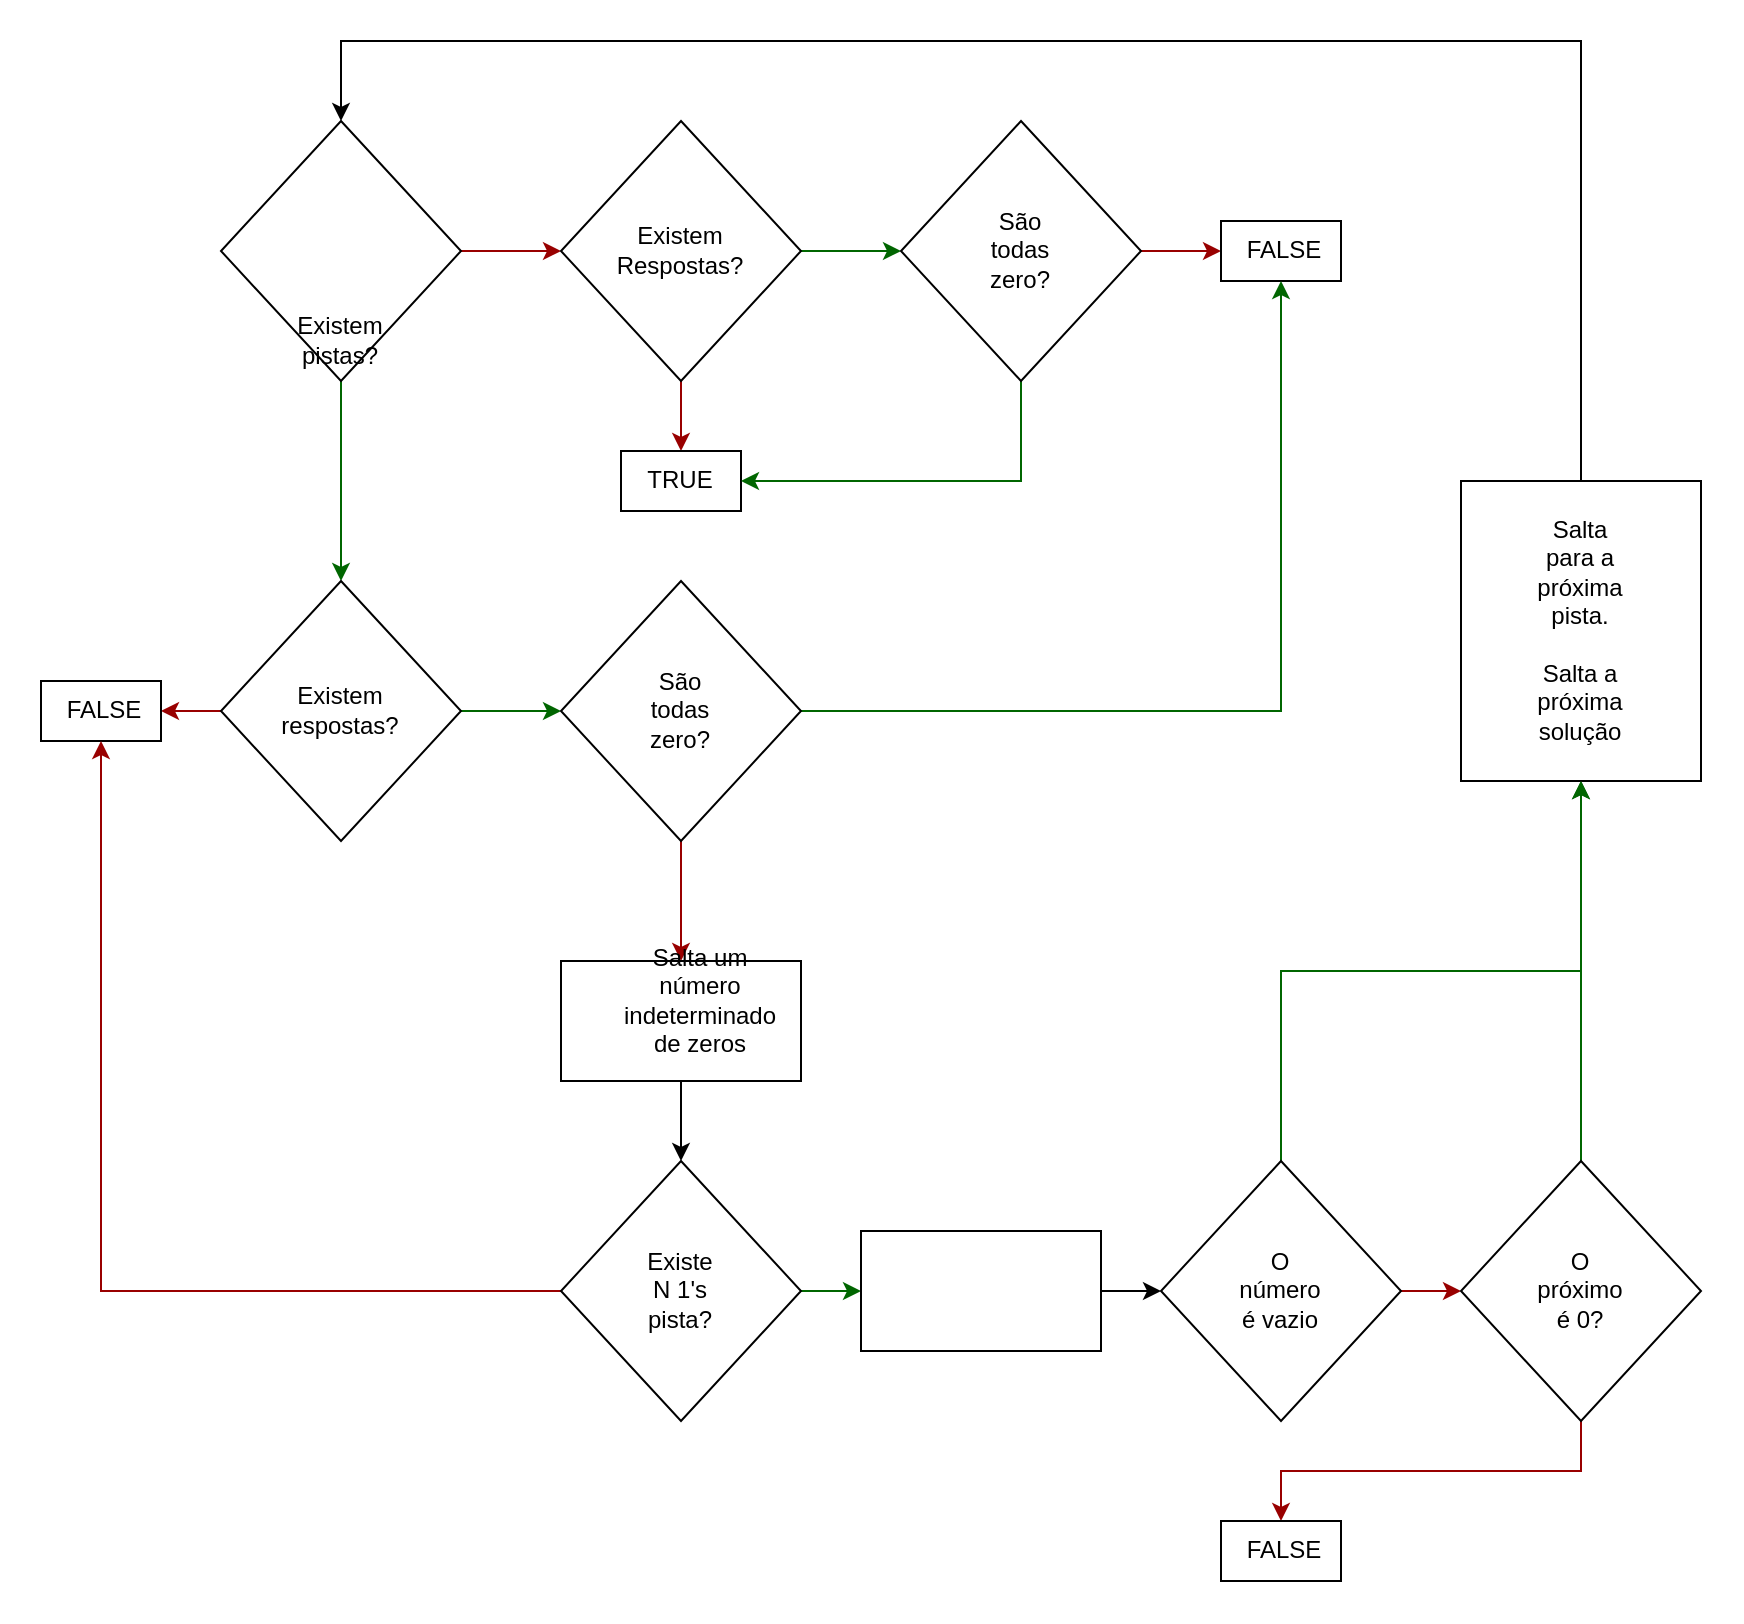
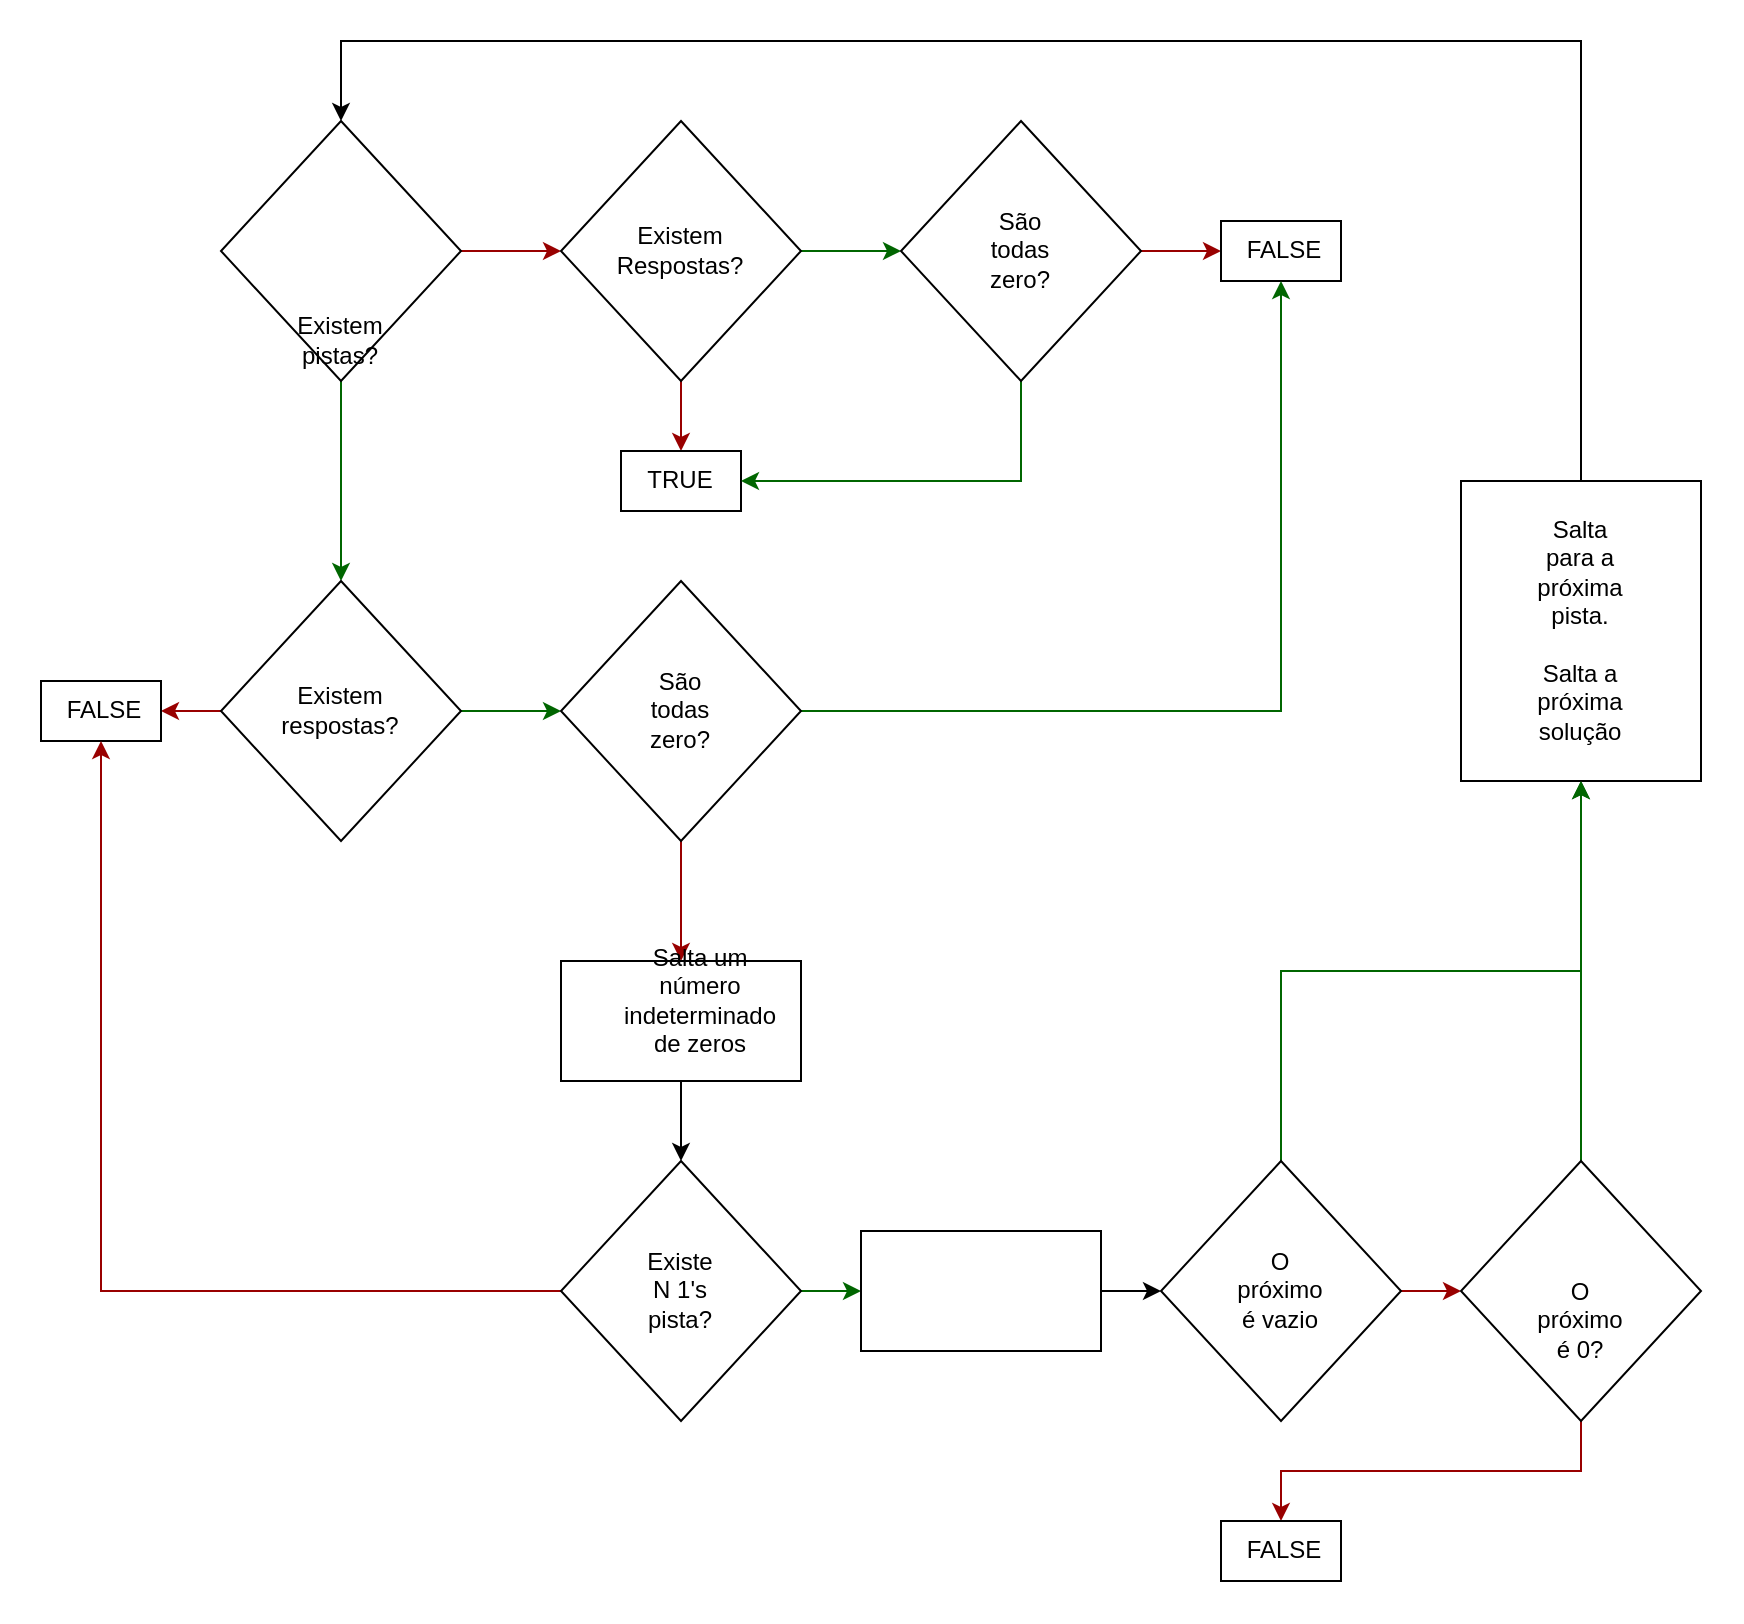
(1281, 1291) -> (1281, 1291)
(1581, 1291) -> (1581, 1321)
